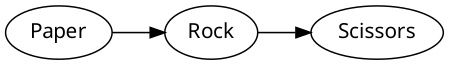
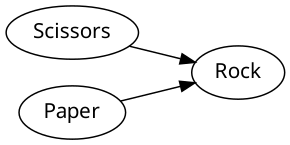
(277, 33) -> (155, 52)
